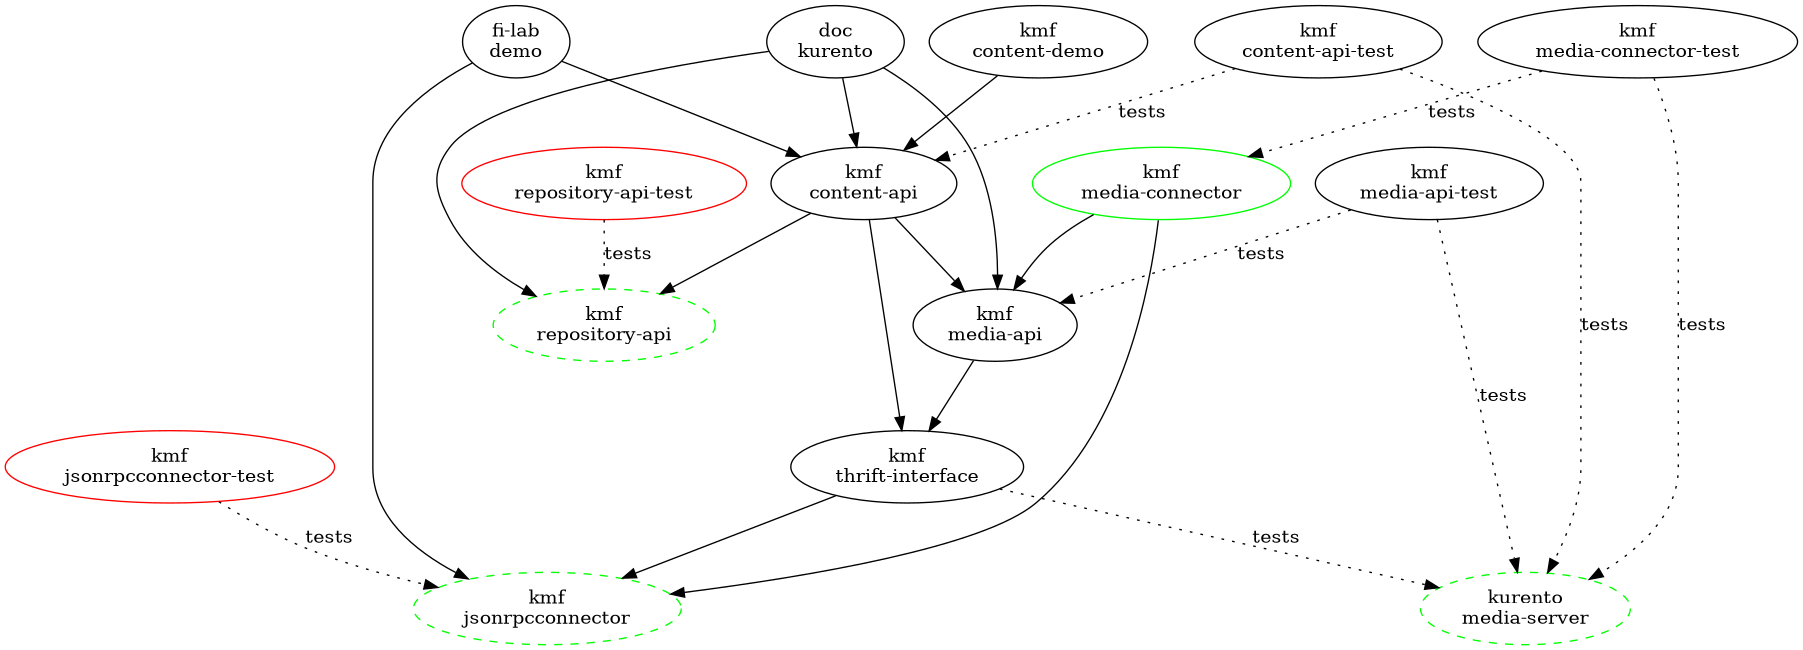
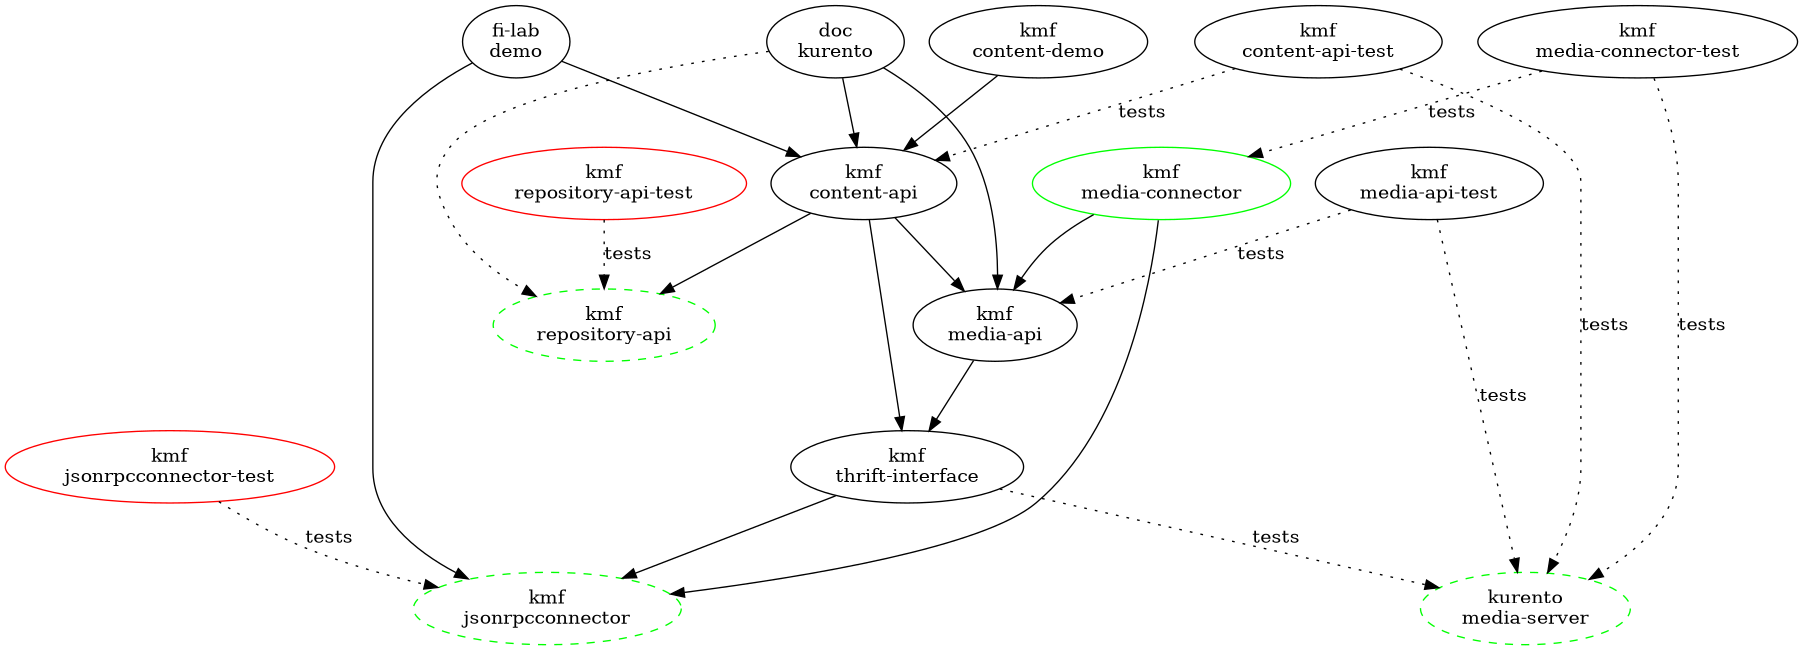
(516, 108) -> (516, 108)
